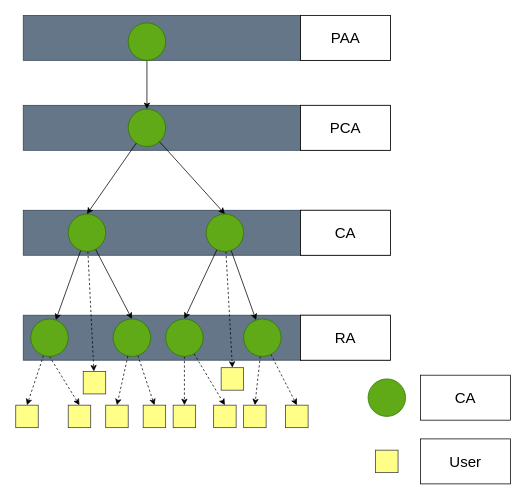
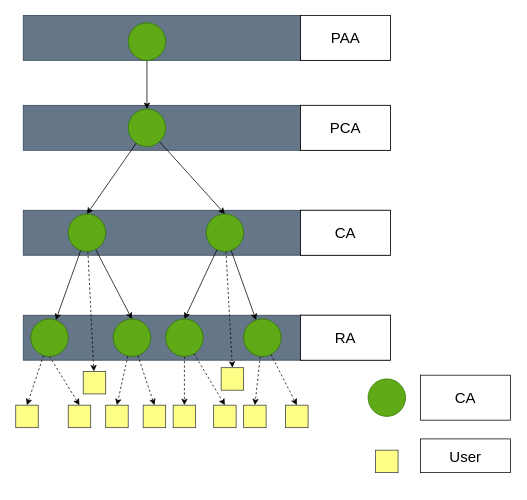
(465, 462) -> (465, 456)
